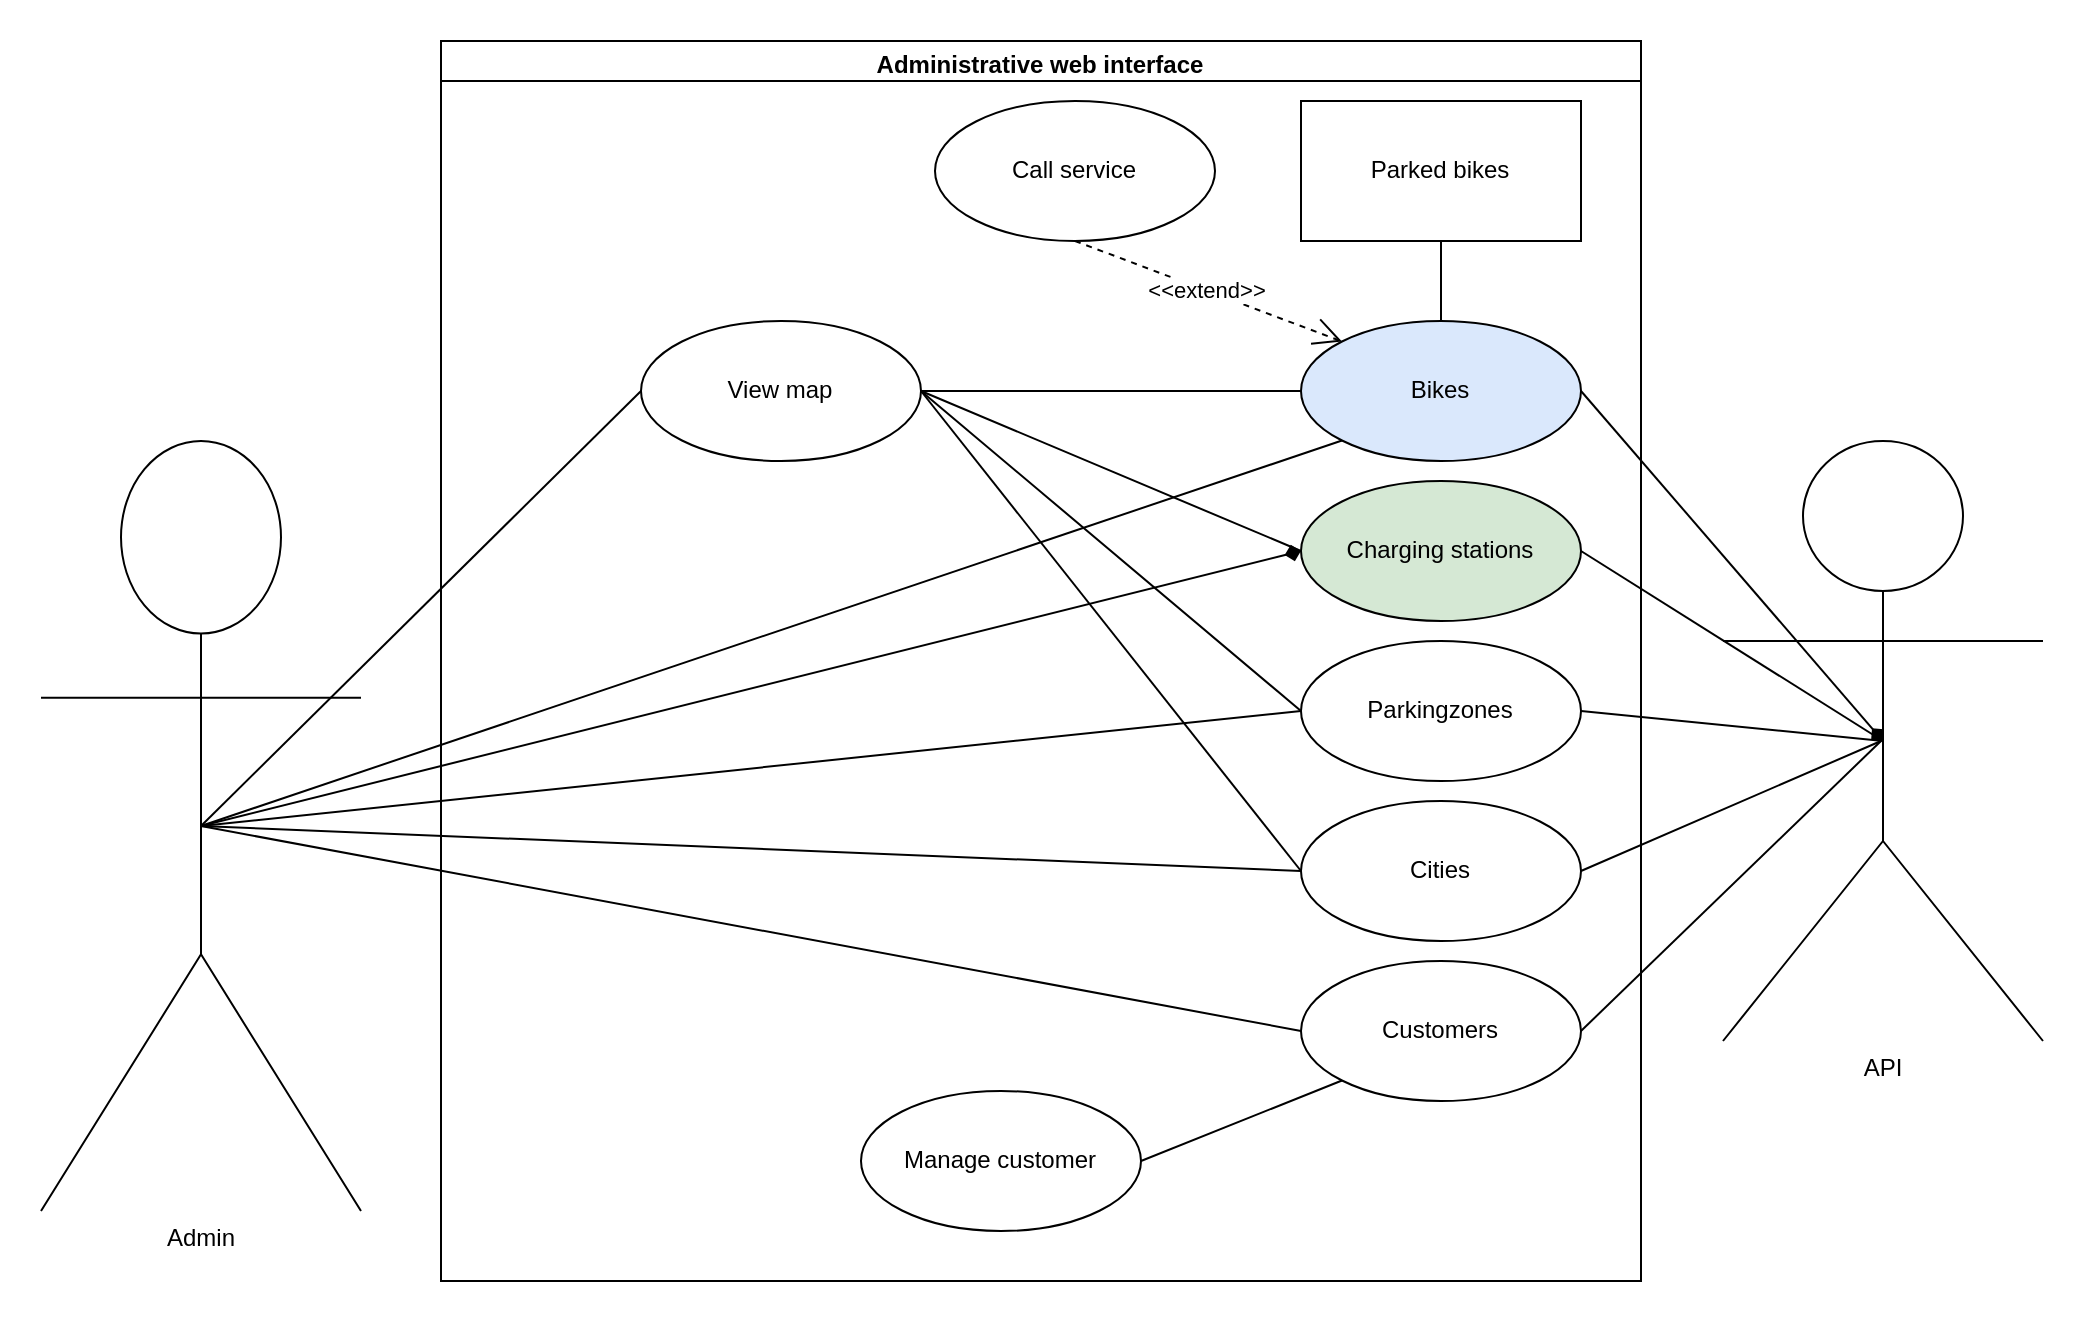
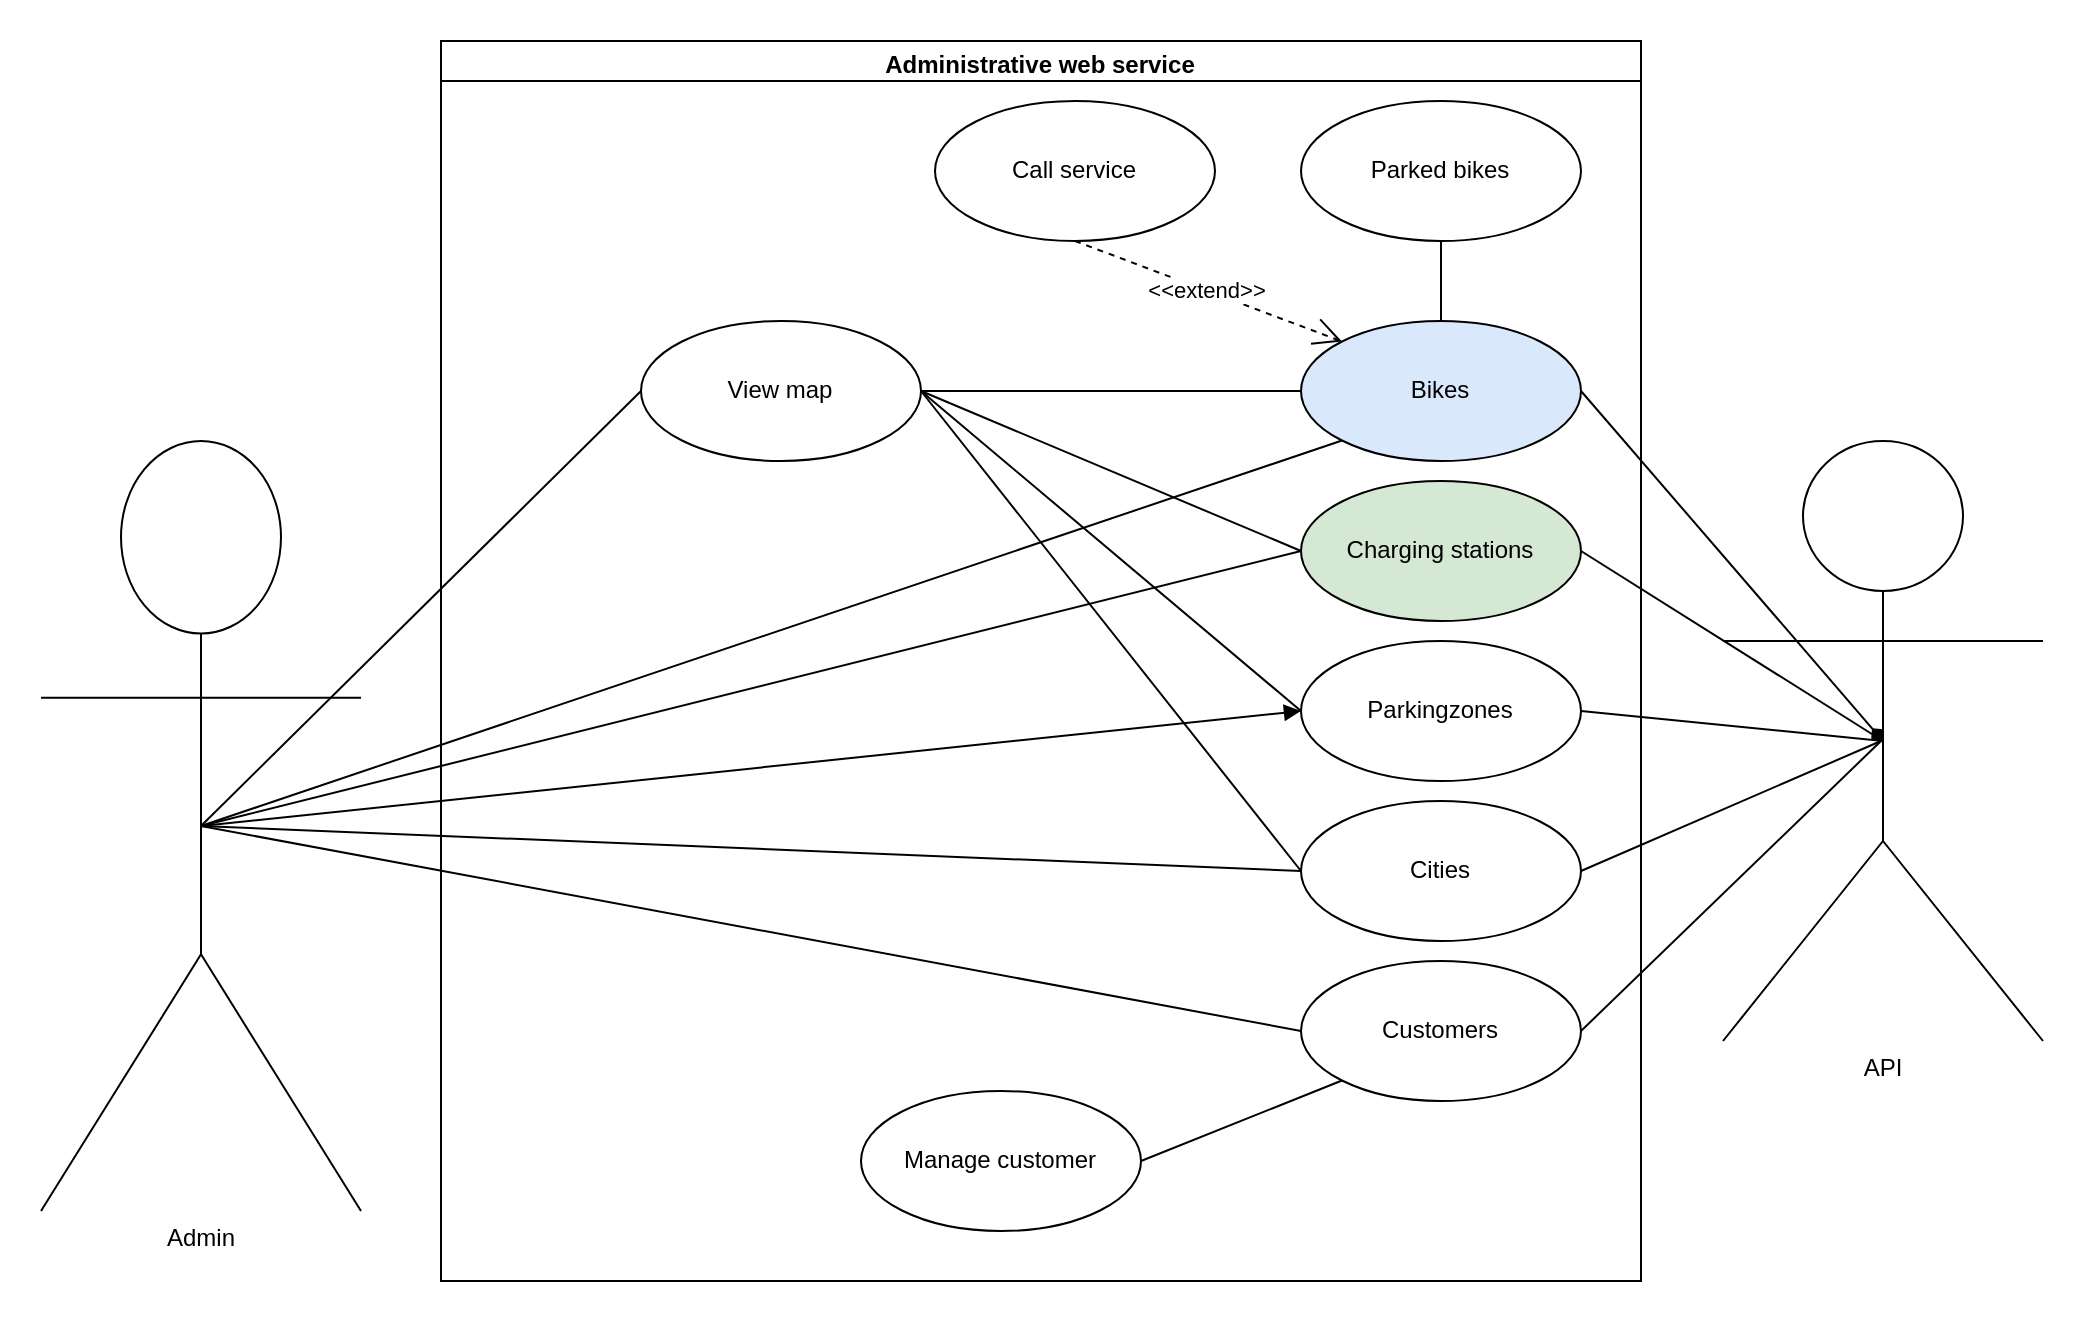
(1040, 65) -> (1040, 65)
(1441, 171) -> (1441, 171)
(1285, 555) -> (1288, 554)
(1289, 712) -> (1283, 713)
